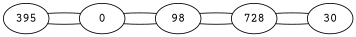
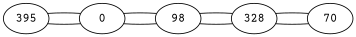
(254, 19) -> (254, 19)
(330, 19) -> (330, 19)
